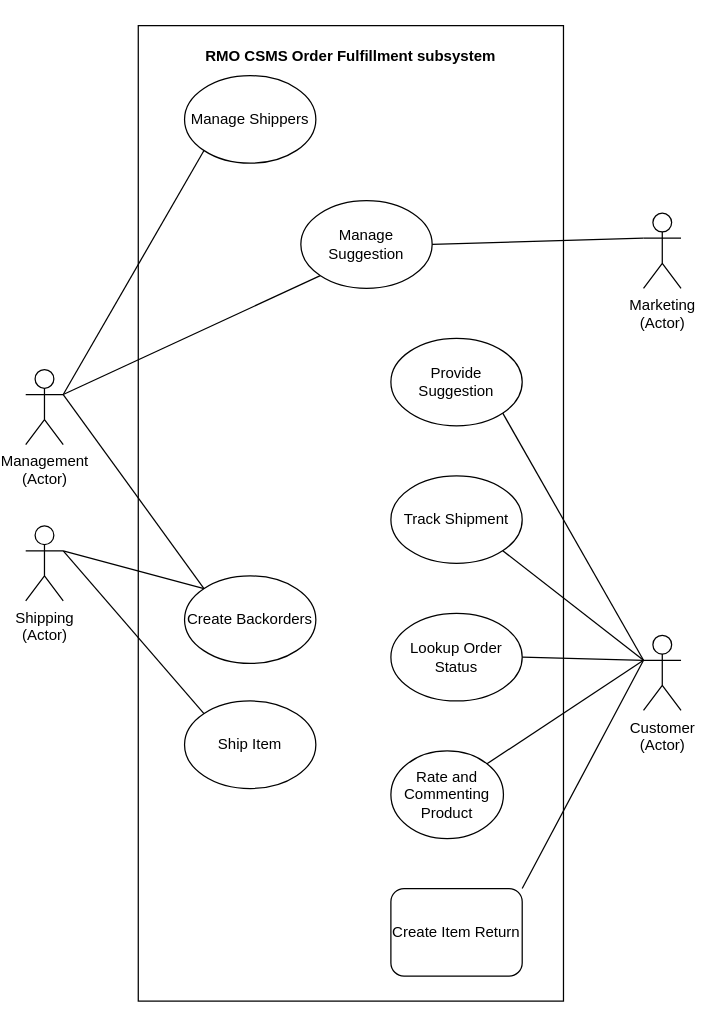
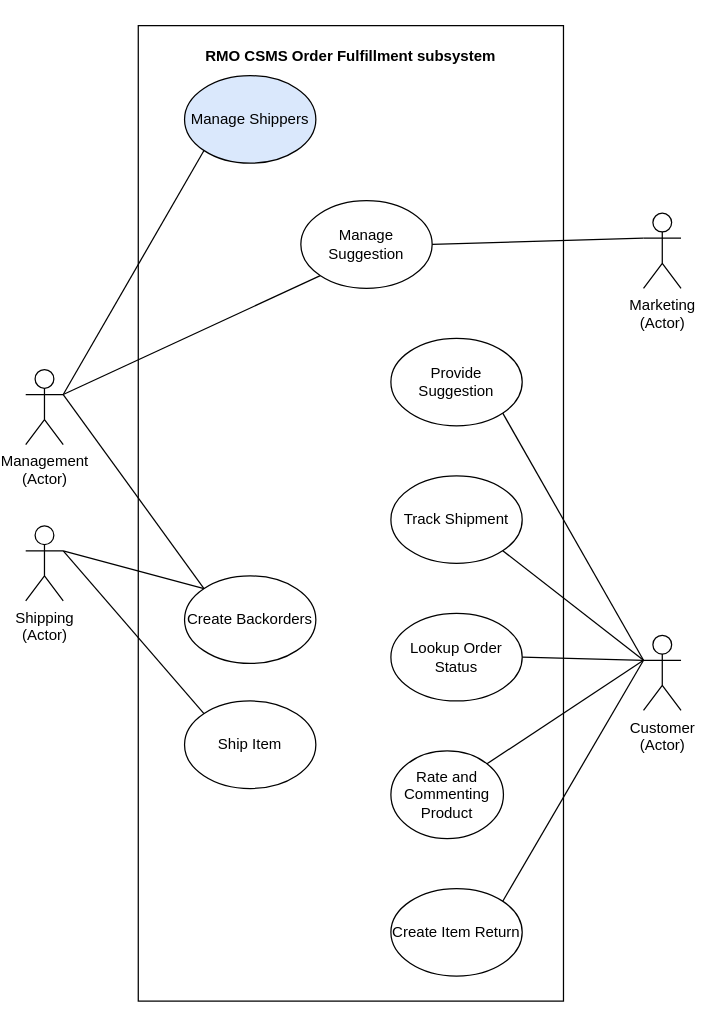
(250, 119) -> (250, 119)
(456, 932) -> (456, 932)
